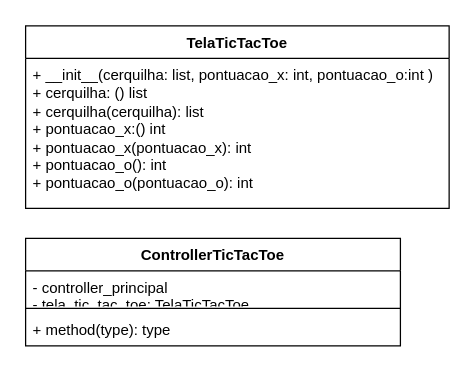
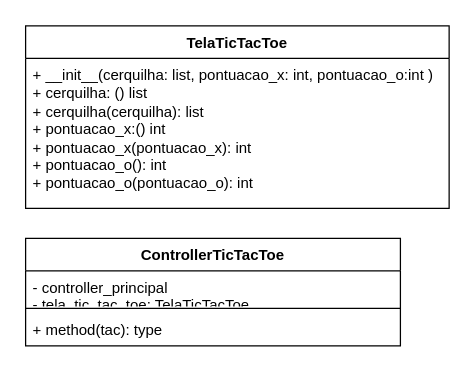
(111, 331) -> (107, 331)
